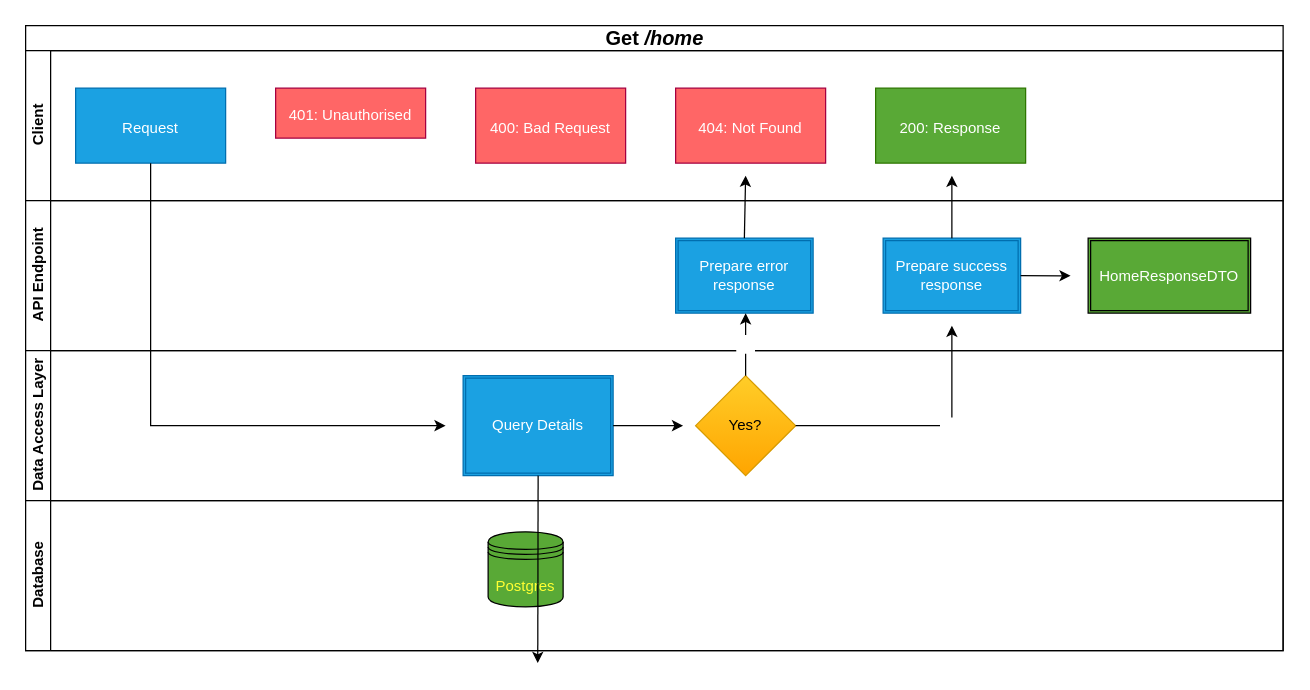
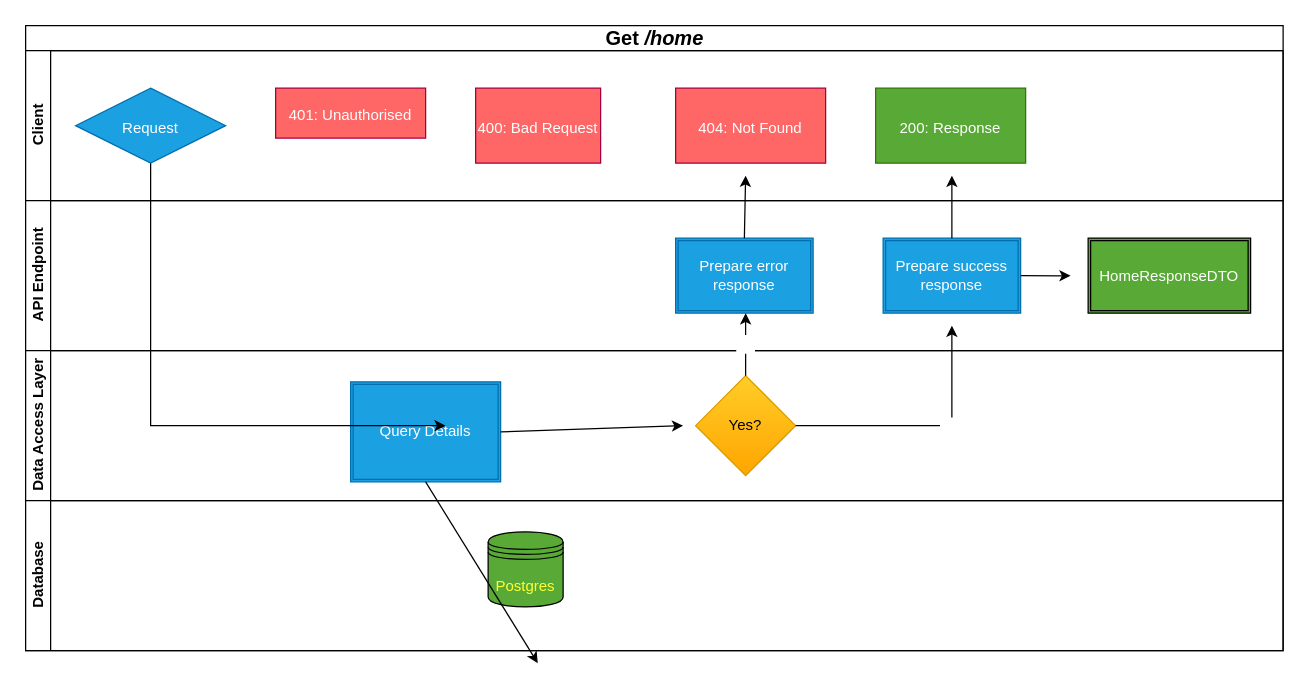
(151, 126) -> (151, 126)
(551, 126) -> (538, 126)
(538, 426) -> (426, 432)
